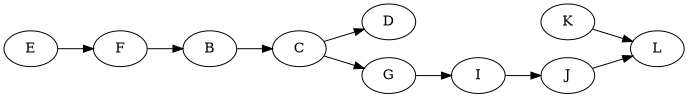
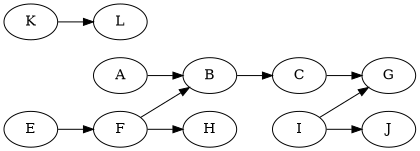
(389, 22) -> none
(608, 64) -> none
none -> (120, 76)
(429, 76) -> (340, 105)
none -> (210, 129)
